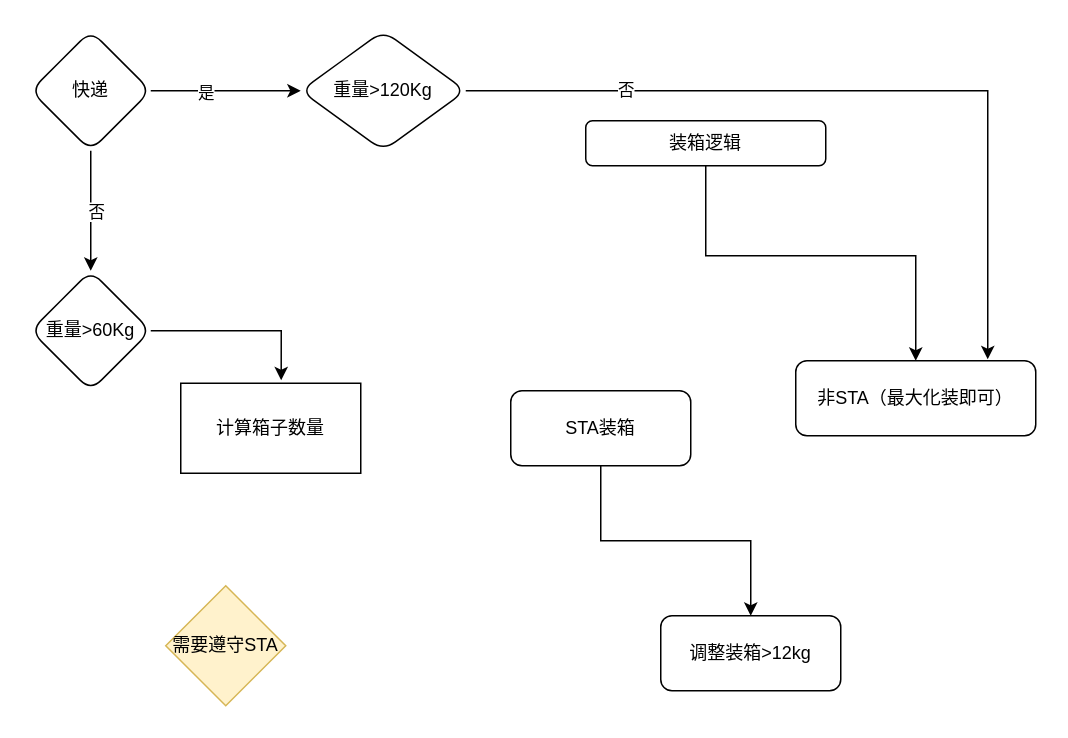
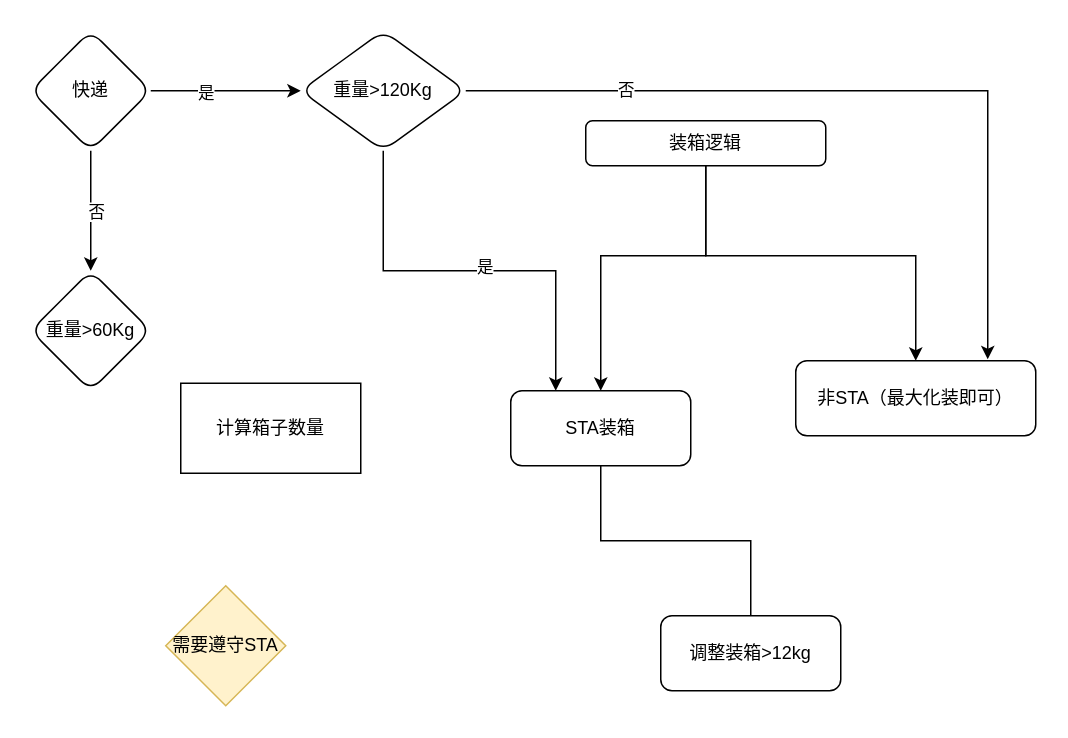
none -> (601, 267)
none -> (464, 271)
(235, 331) -> none
(751, 604) -> (751, 608)
